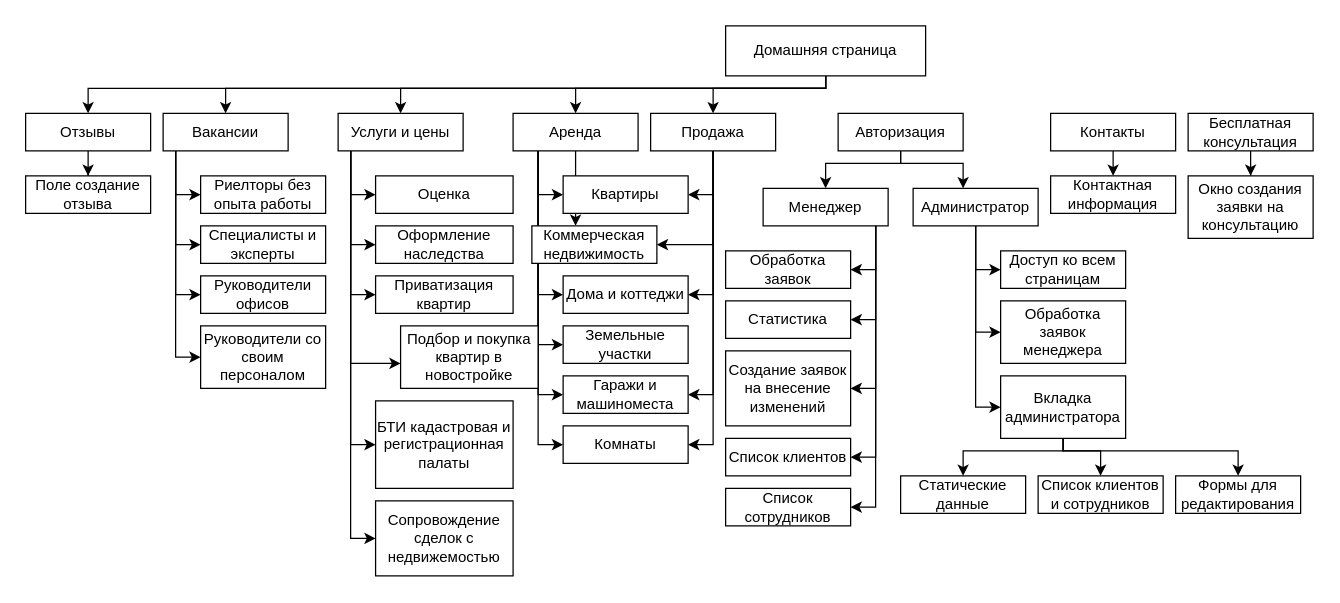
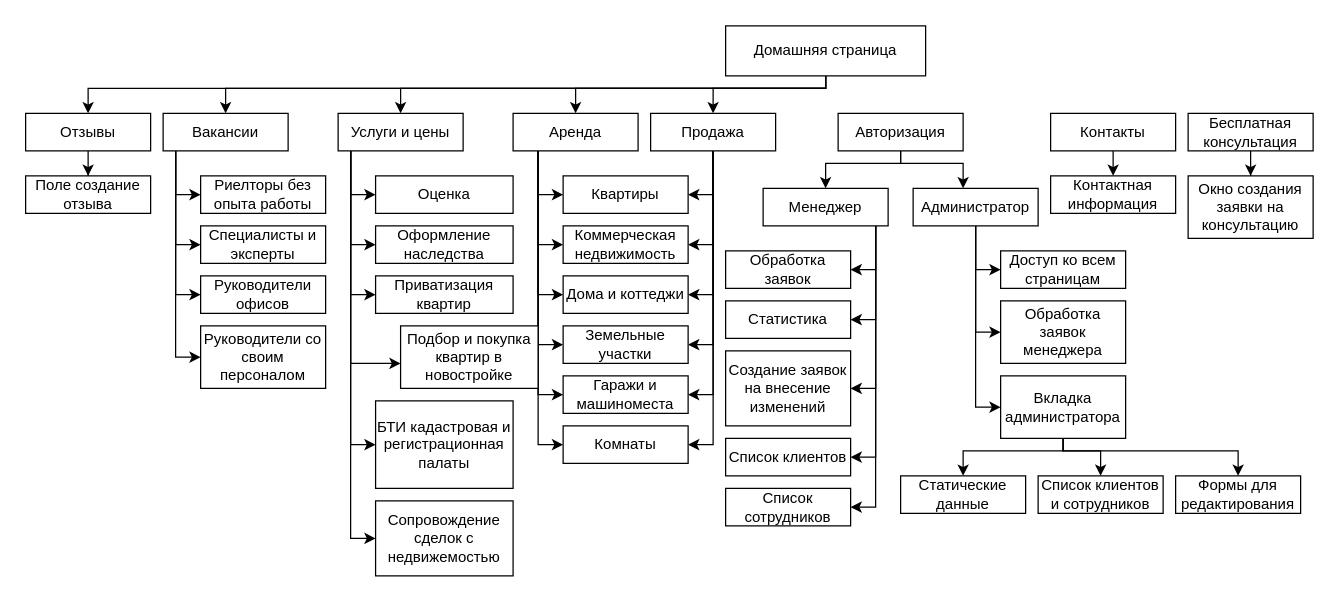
(594, 244) -> (626, 244)
none -> (704, 344)
